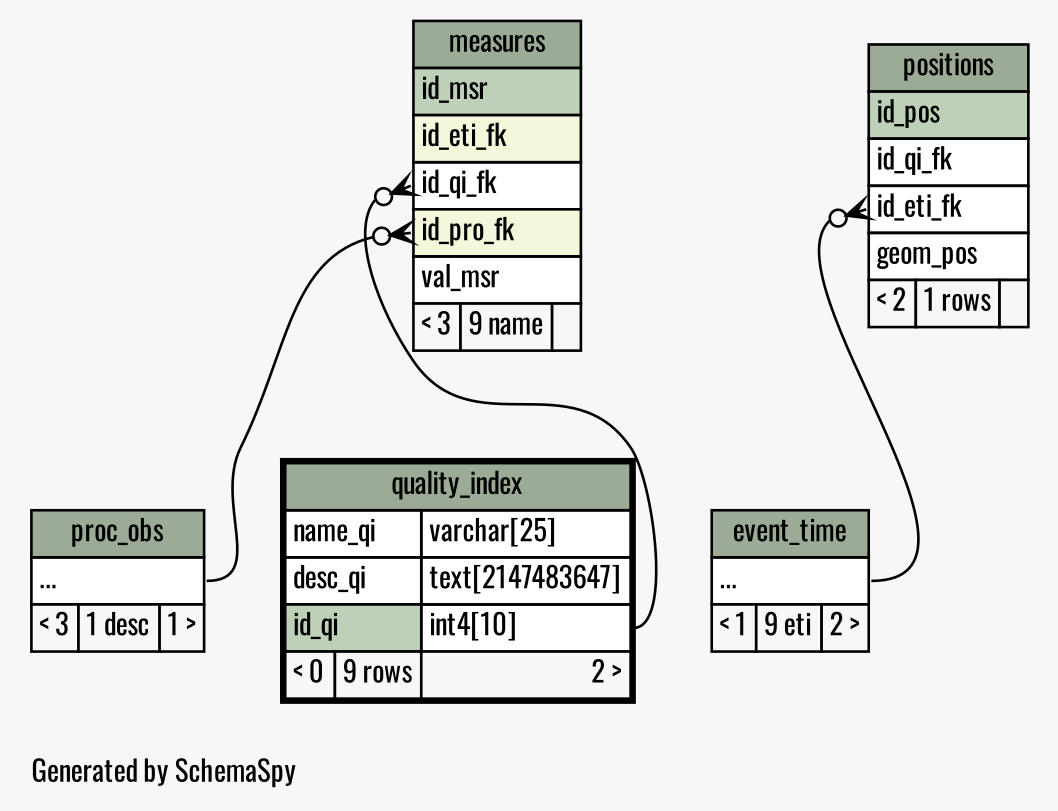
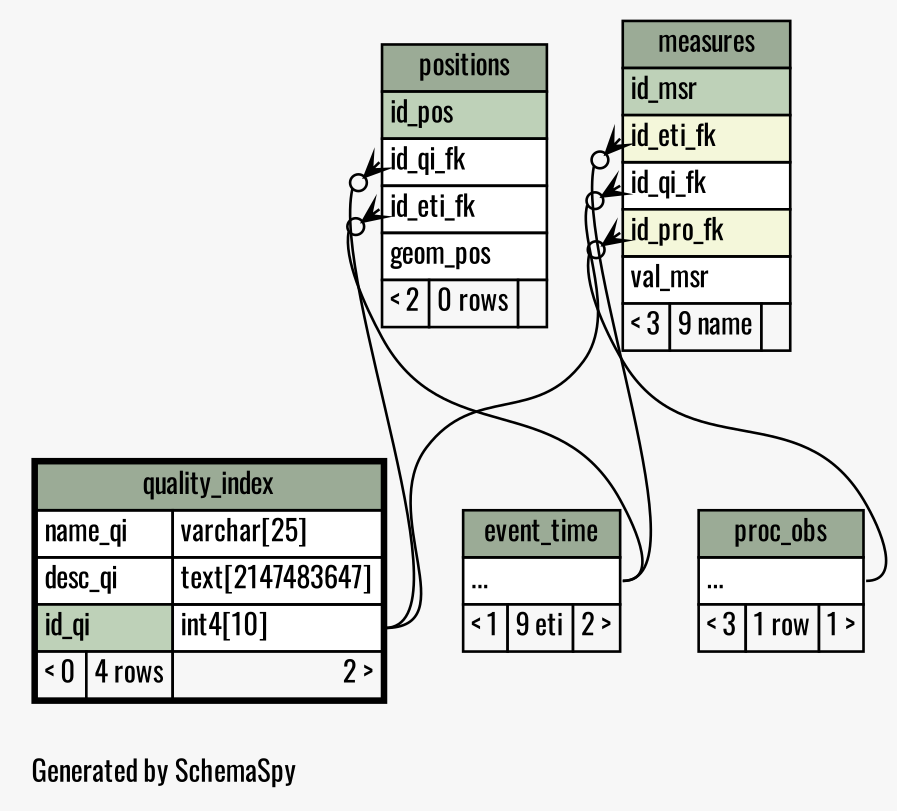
(958, 302) -> (474, 302)
none -> (631, 401)
none -> (386, 414)
(119, 627) -> (782, 627)
(378, 674) -> (130, 674)
